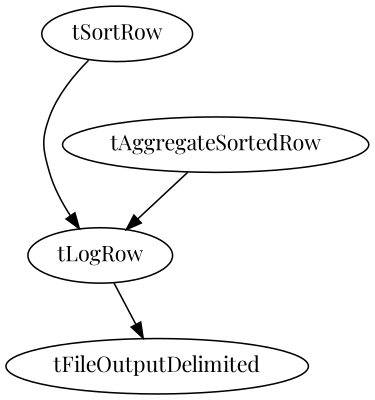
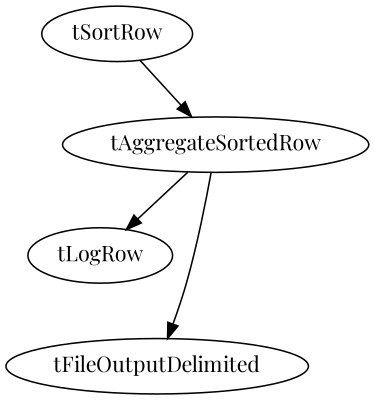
(45, 134) -> (161, 83)
(125, 304) -> (195, 249)
